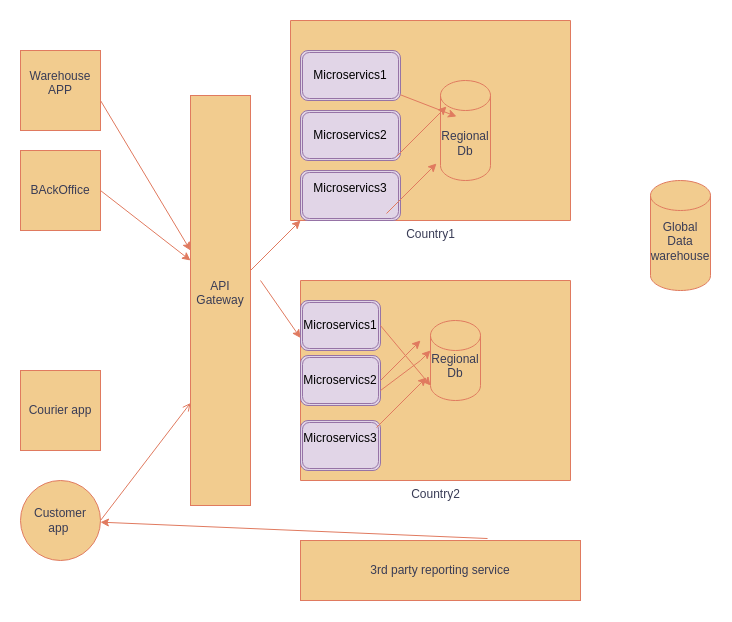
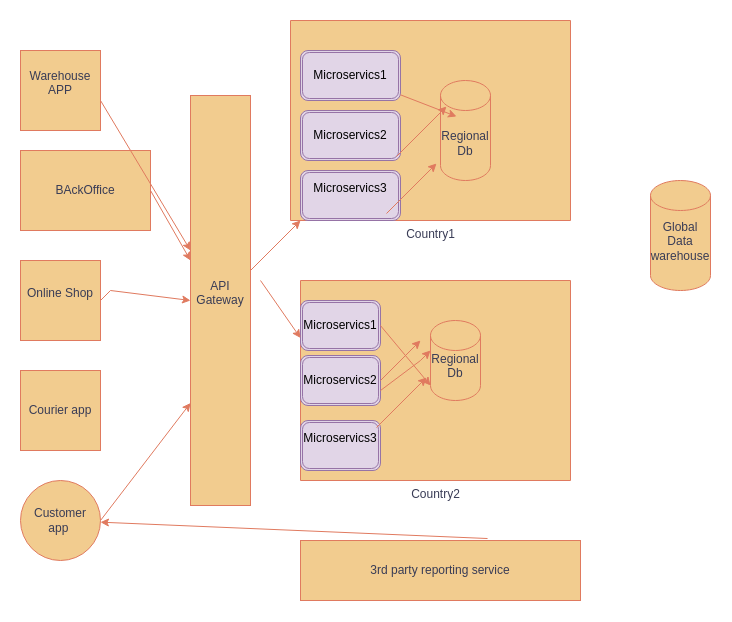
(61, 191) -> (86, 191)
none -> (140, 294)
none -> (61, 301)
(187, 408) -> (185, 410)
